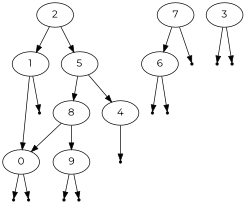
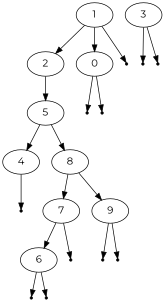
(44, 36) -> (73, 37)
(49, 135) -> (66, 183)
